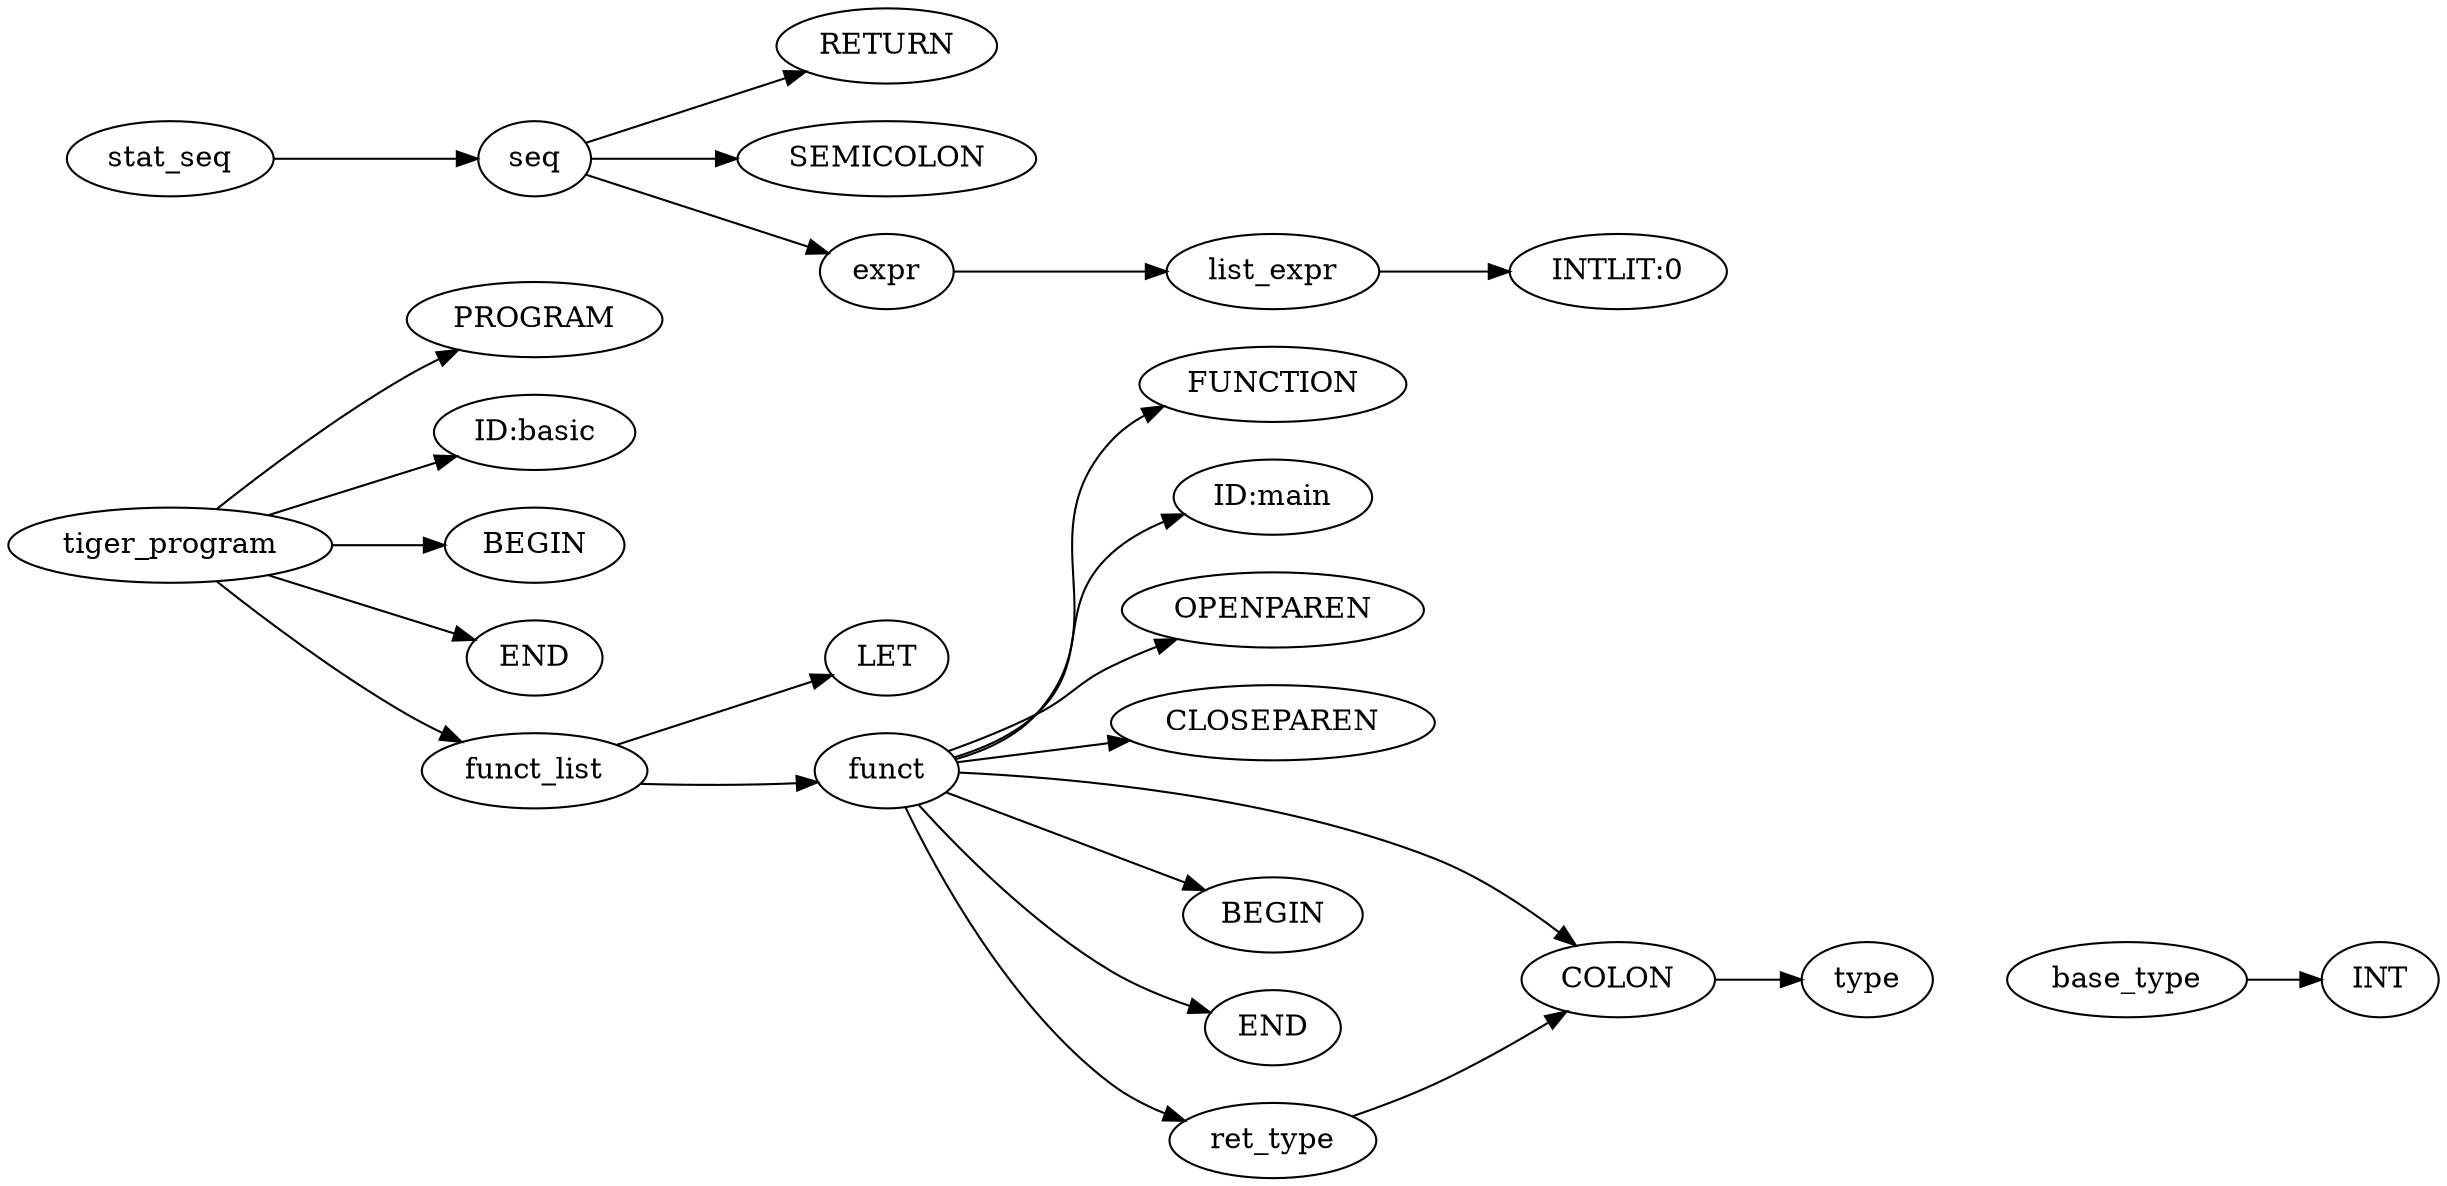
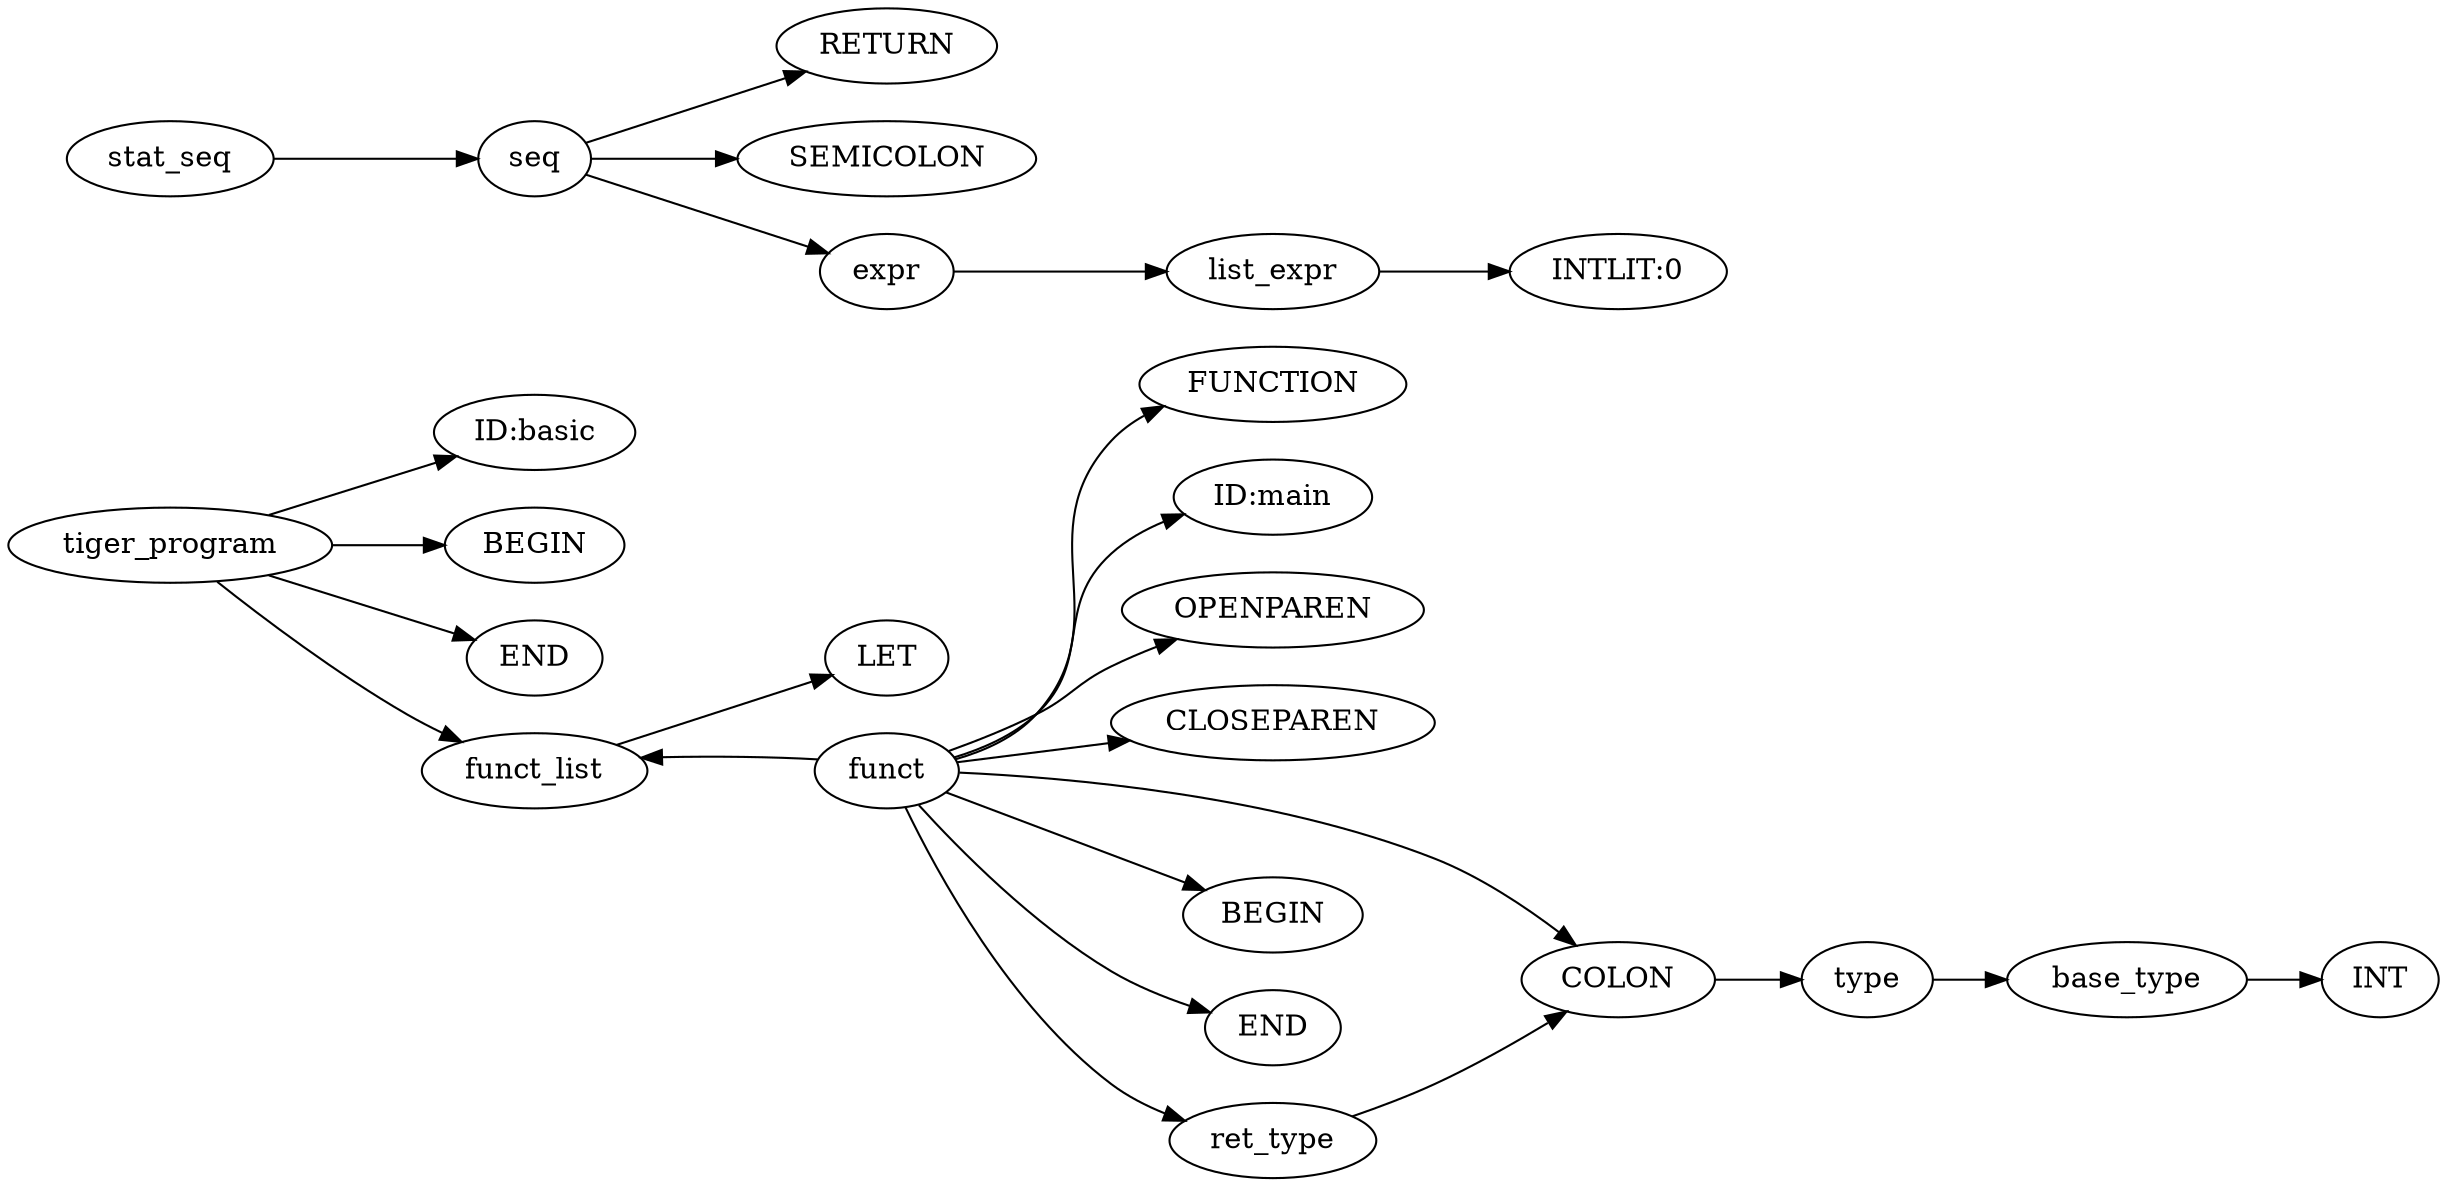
(535, 320) -> none
(719, 785) -> (740, 757)
none -> (1959, 980)
